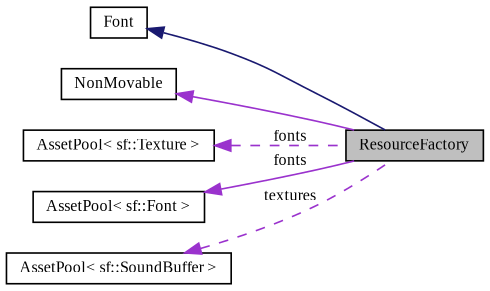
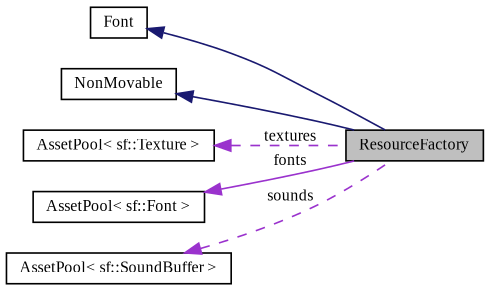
(274, 112) -> (274, 112)
(289, 137) -> (289, 137)
(289, 196) -> (289, 196)
